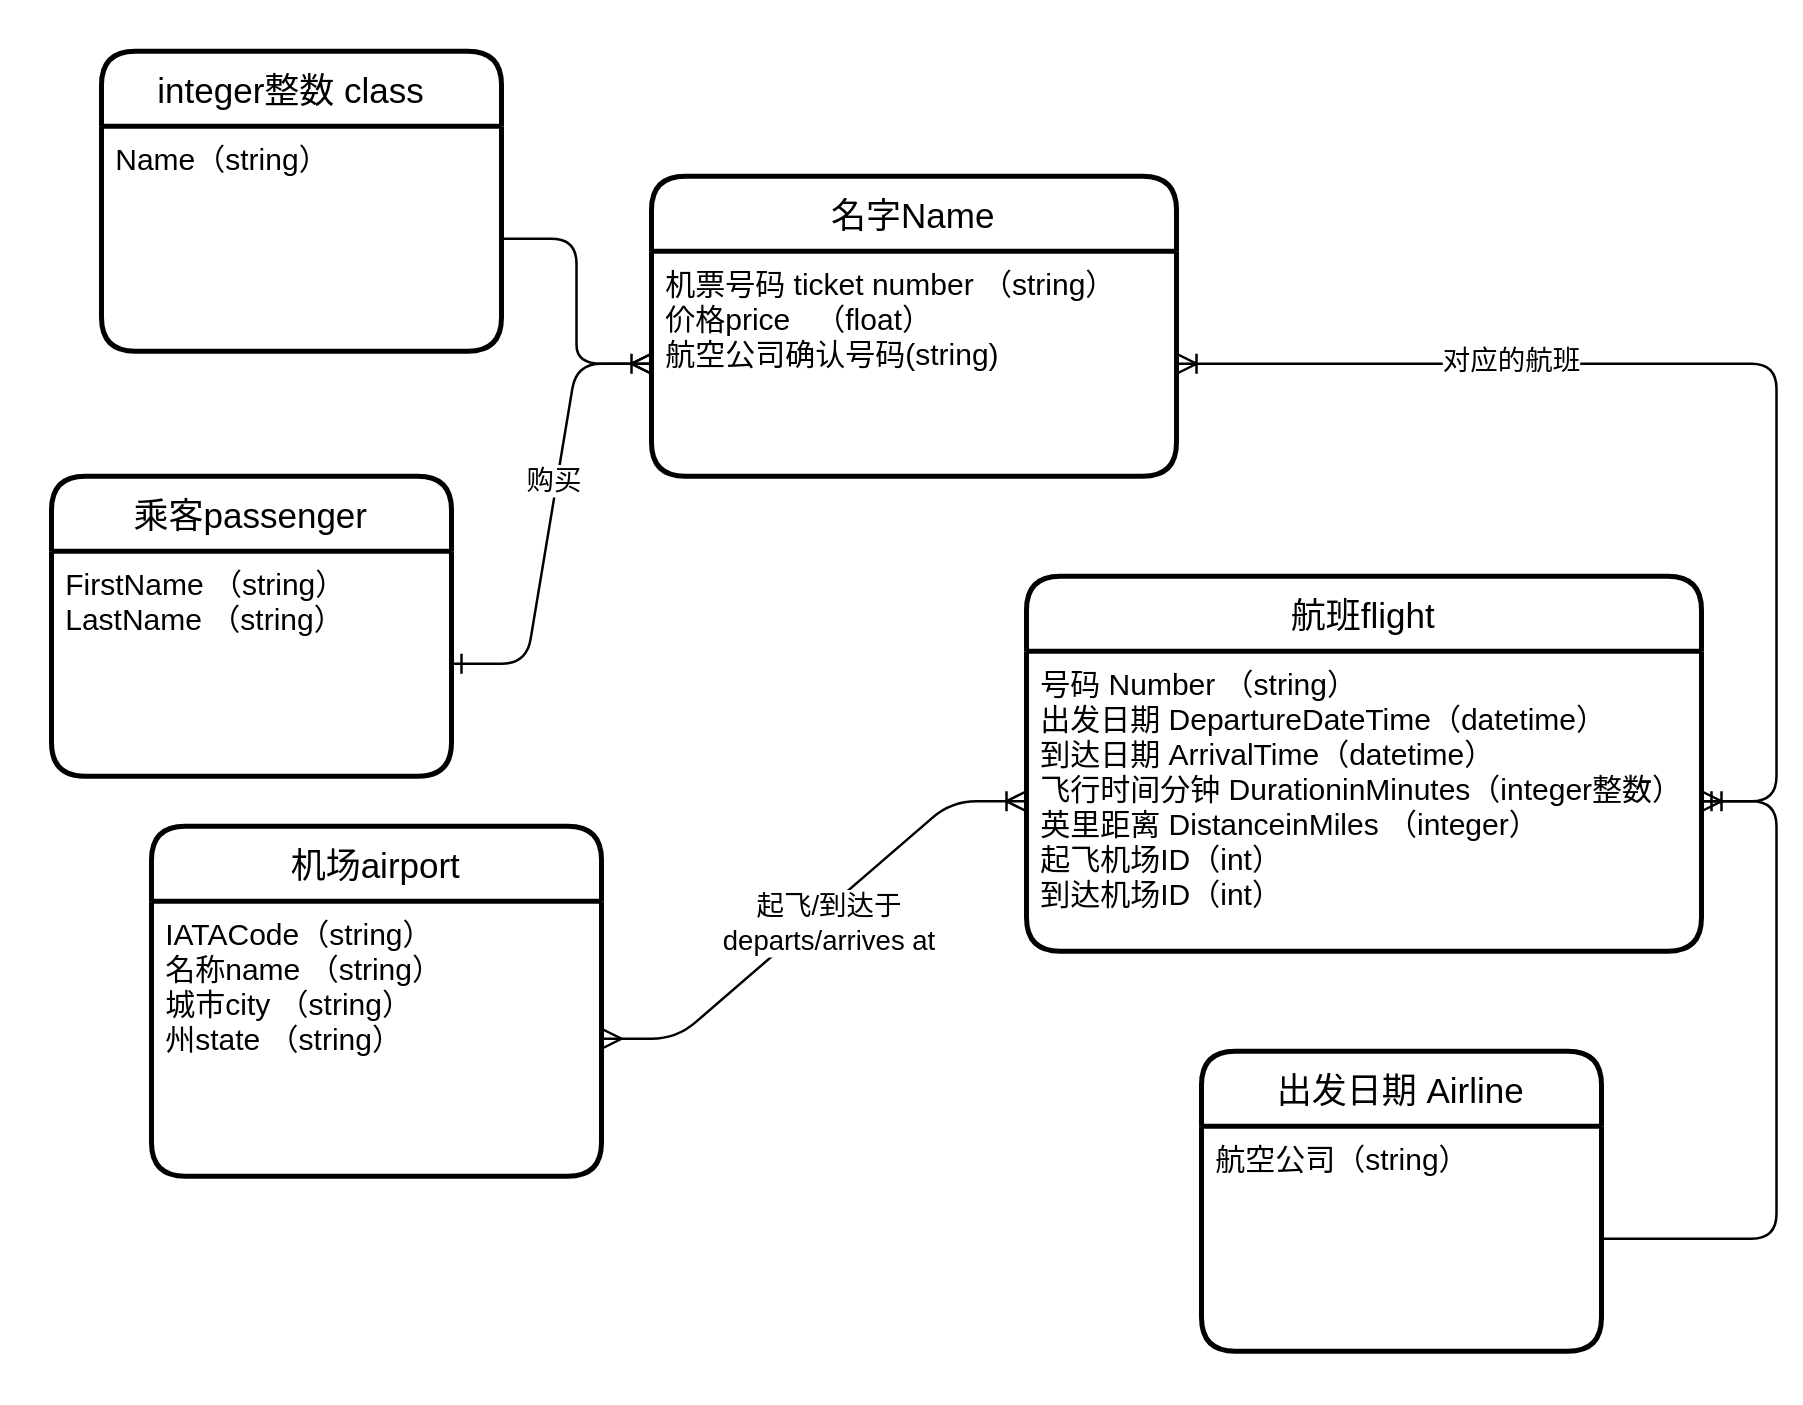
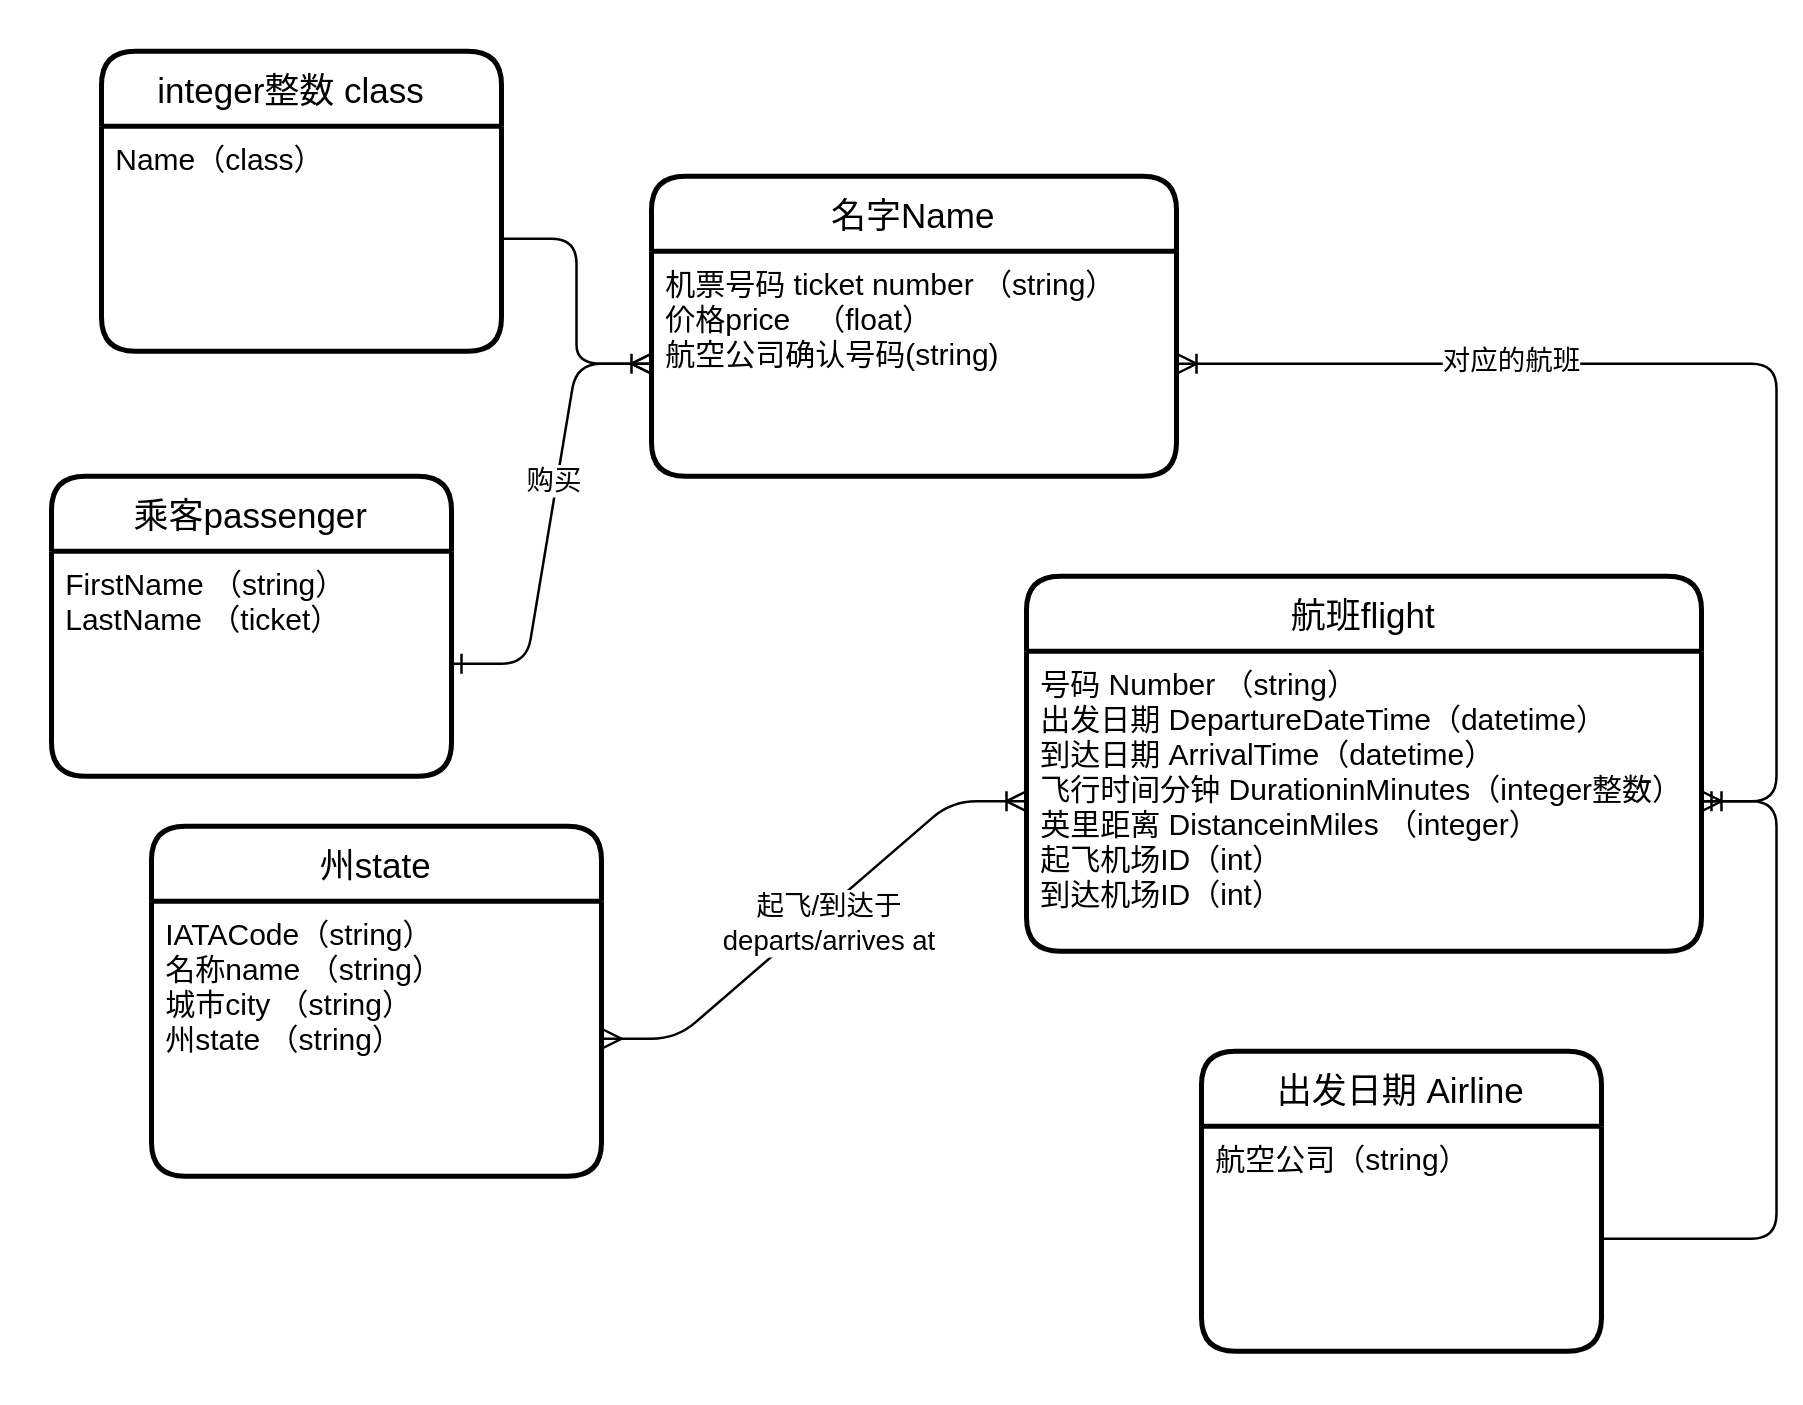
(225, 160) -> (217, 160)
(222, 585) -> (222, 585)
(375, 866) -> (375, 866)
